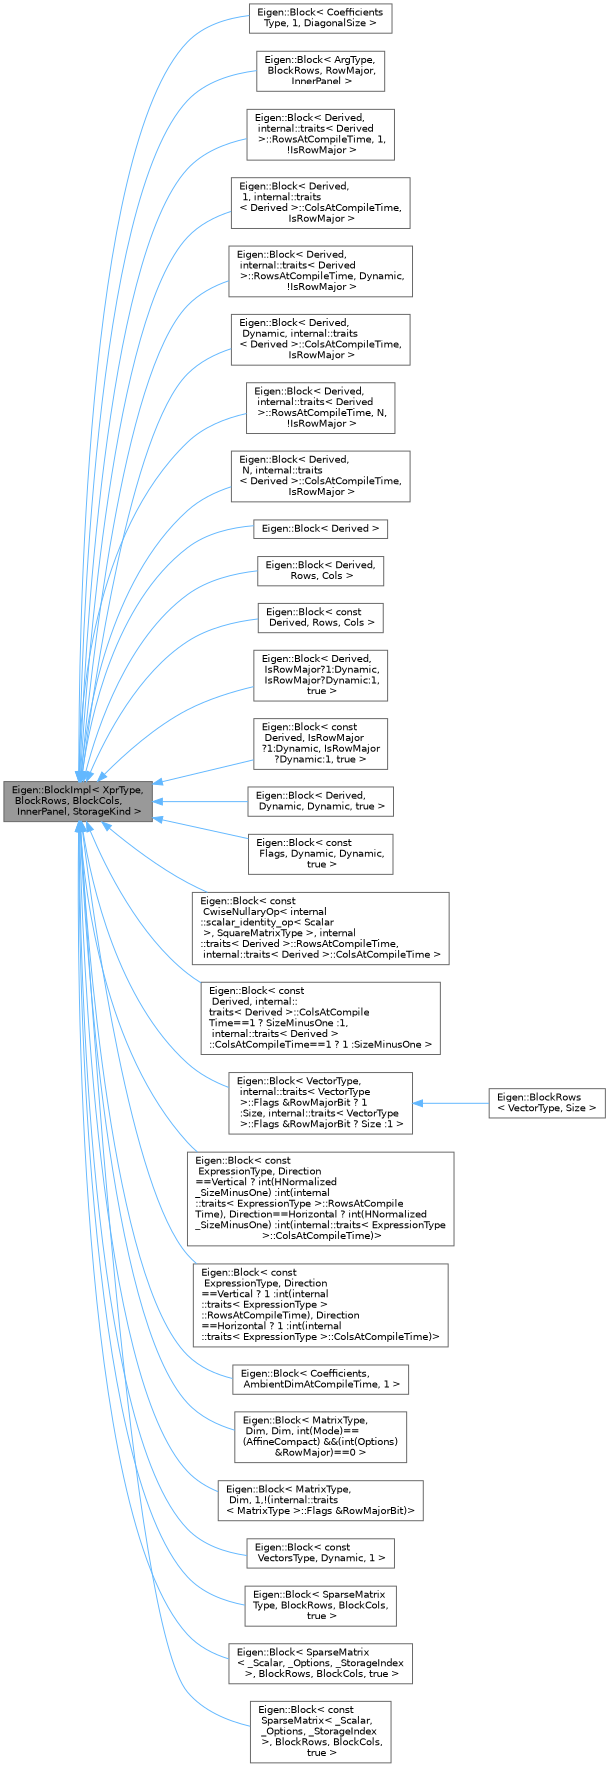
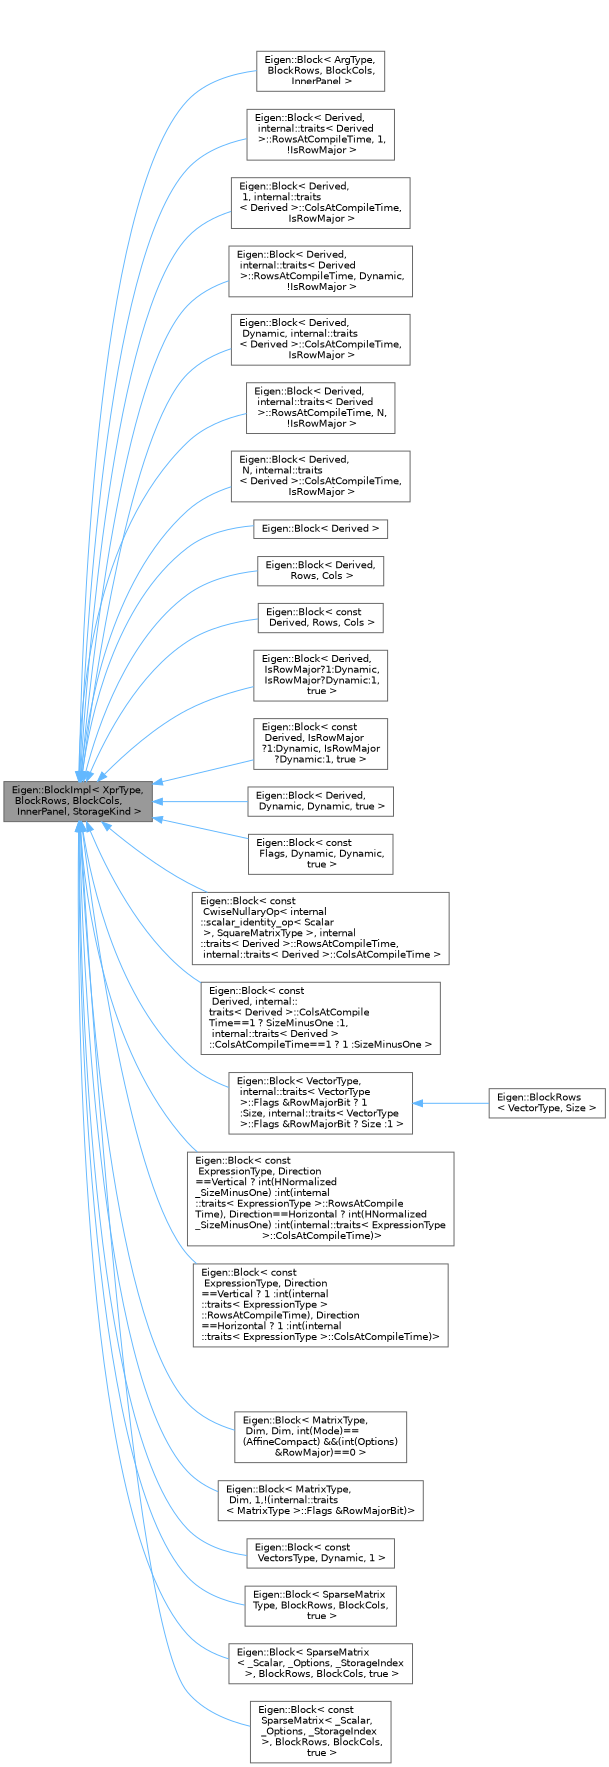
(321, 19) -> none
(321, 71) -> (321, 71)
(321, 1380) -> none
